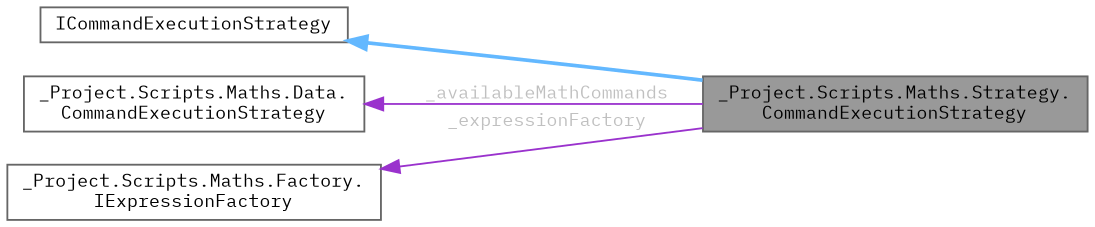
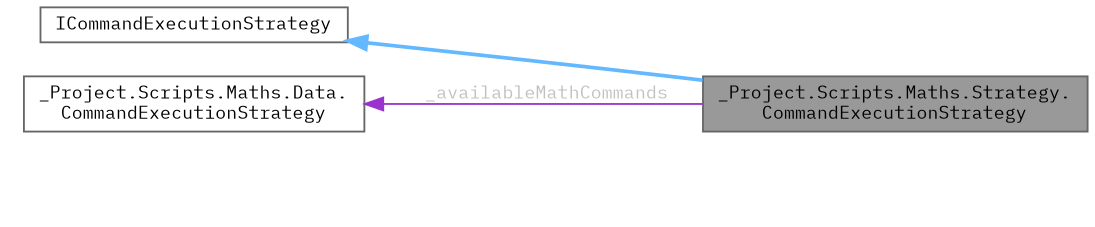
(194, 192) -> none
